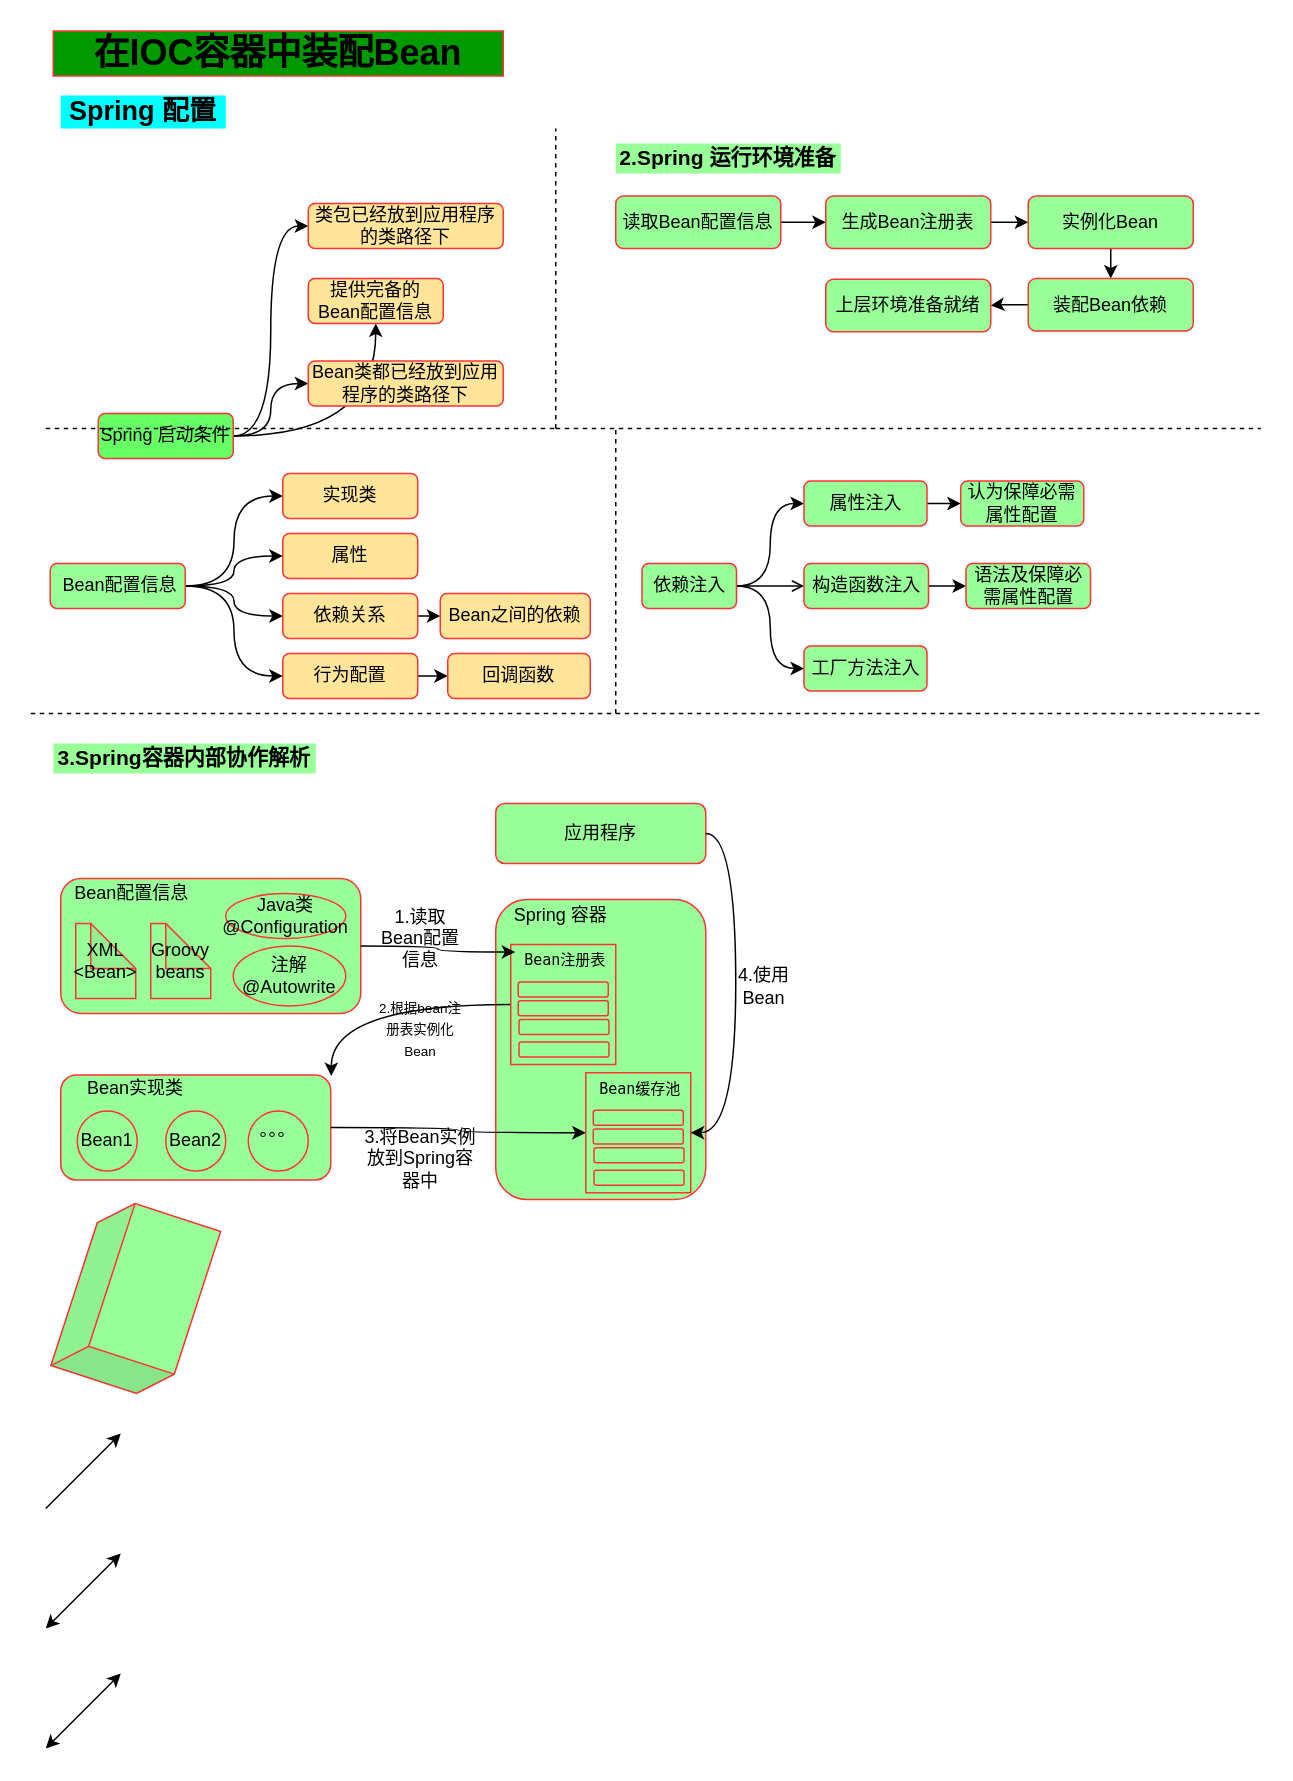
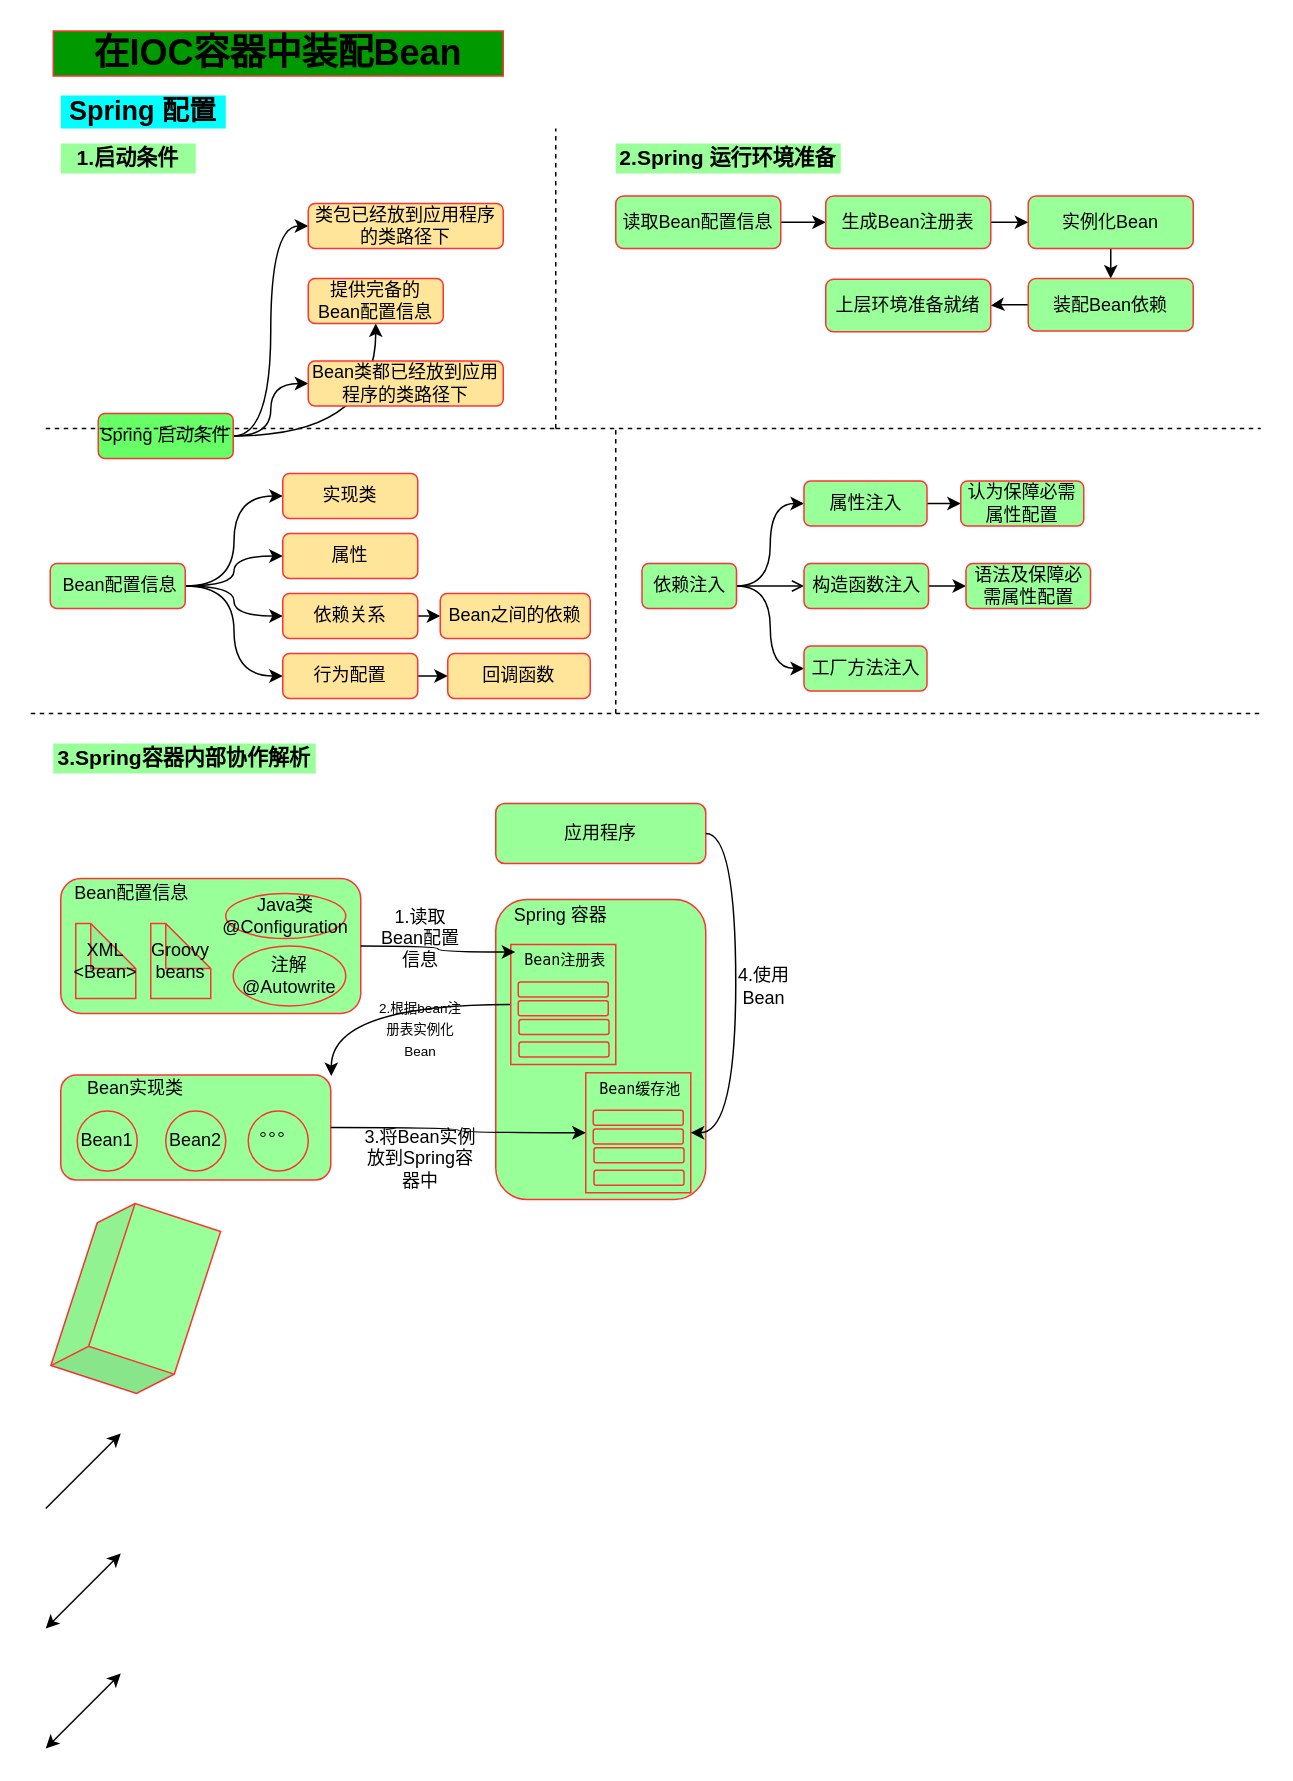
none -> (128, 158)
